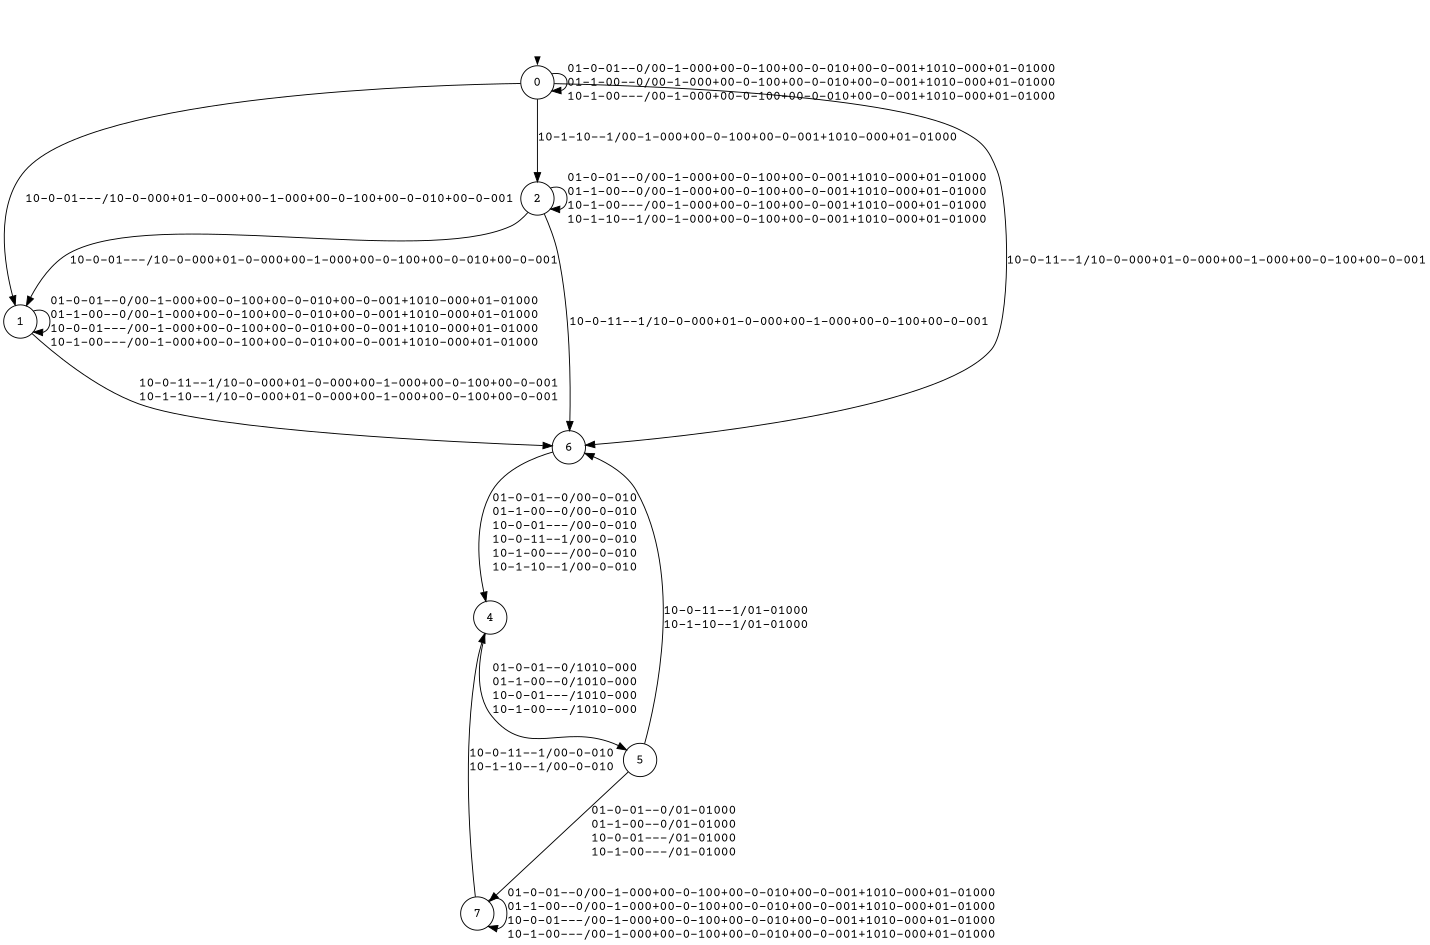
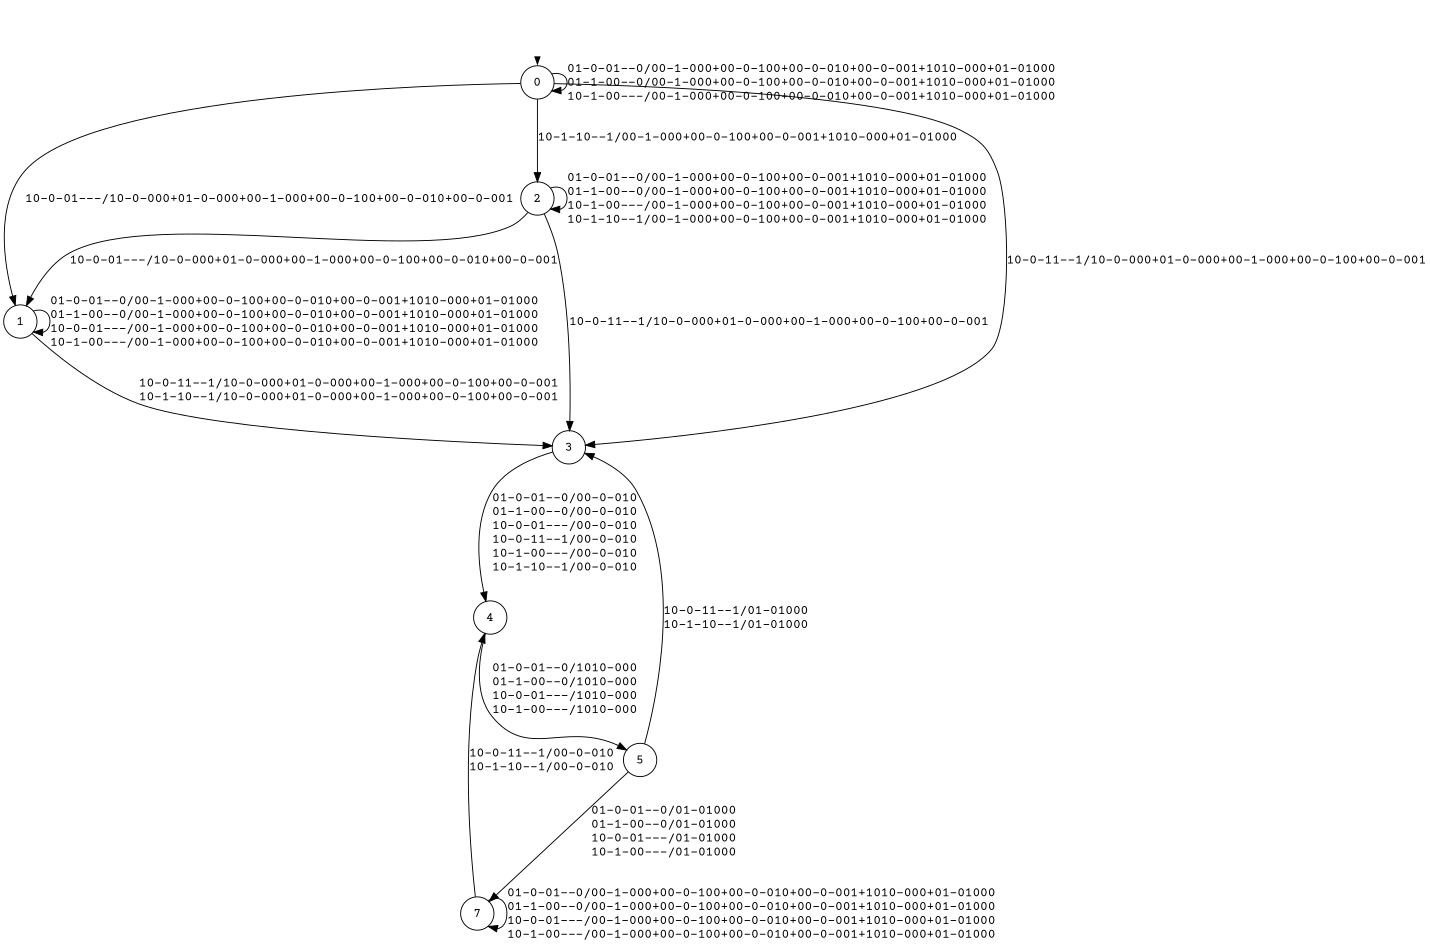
(569, 447) -> (569, 447)
